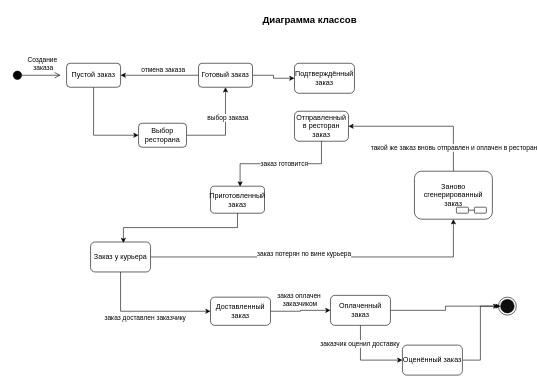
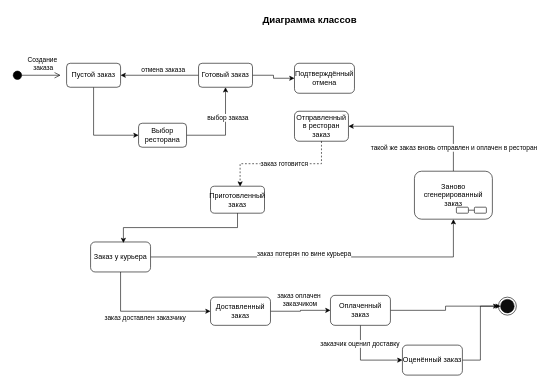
(324, 78) -> (324, 78)
(241, 164) -> (241, 164)
